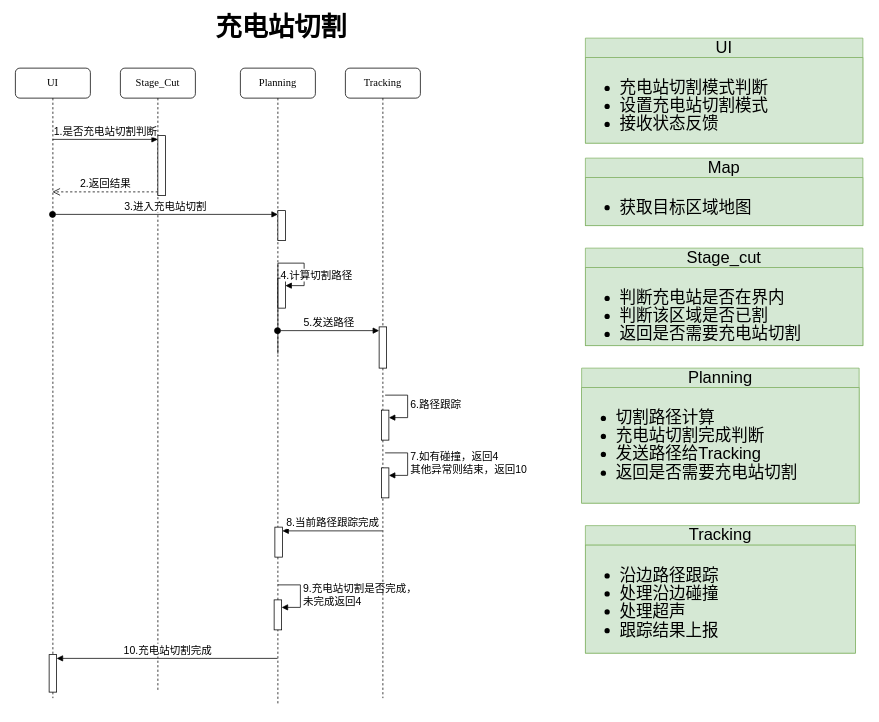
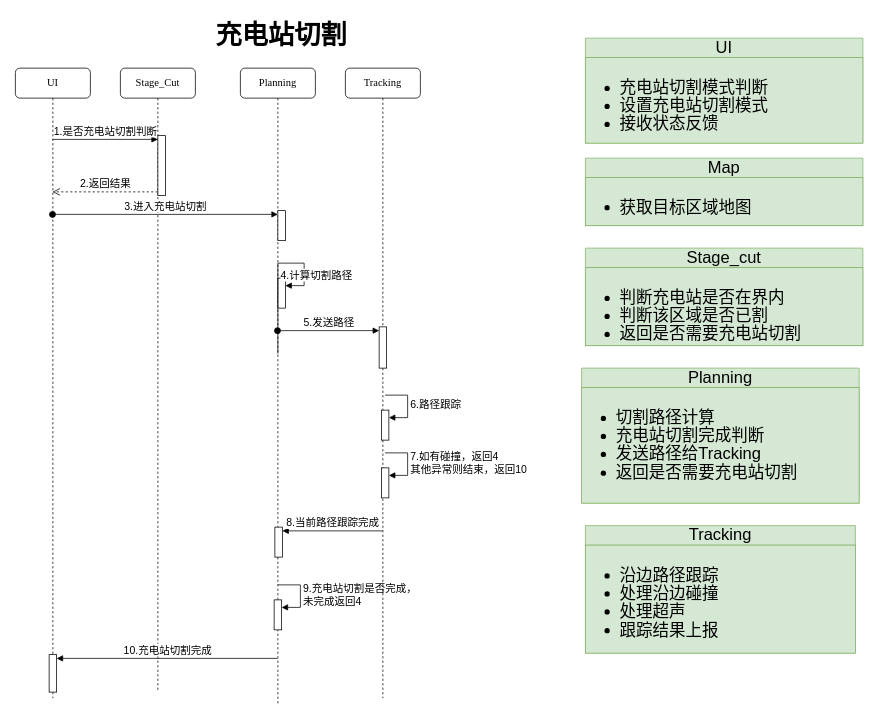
(282, 27) -> (282, 34)
